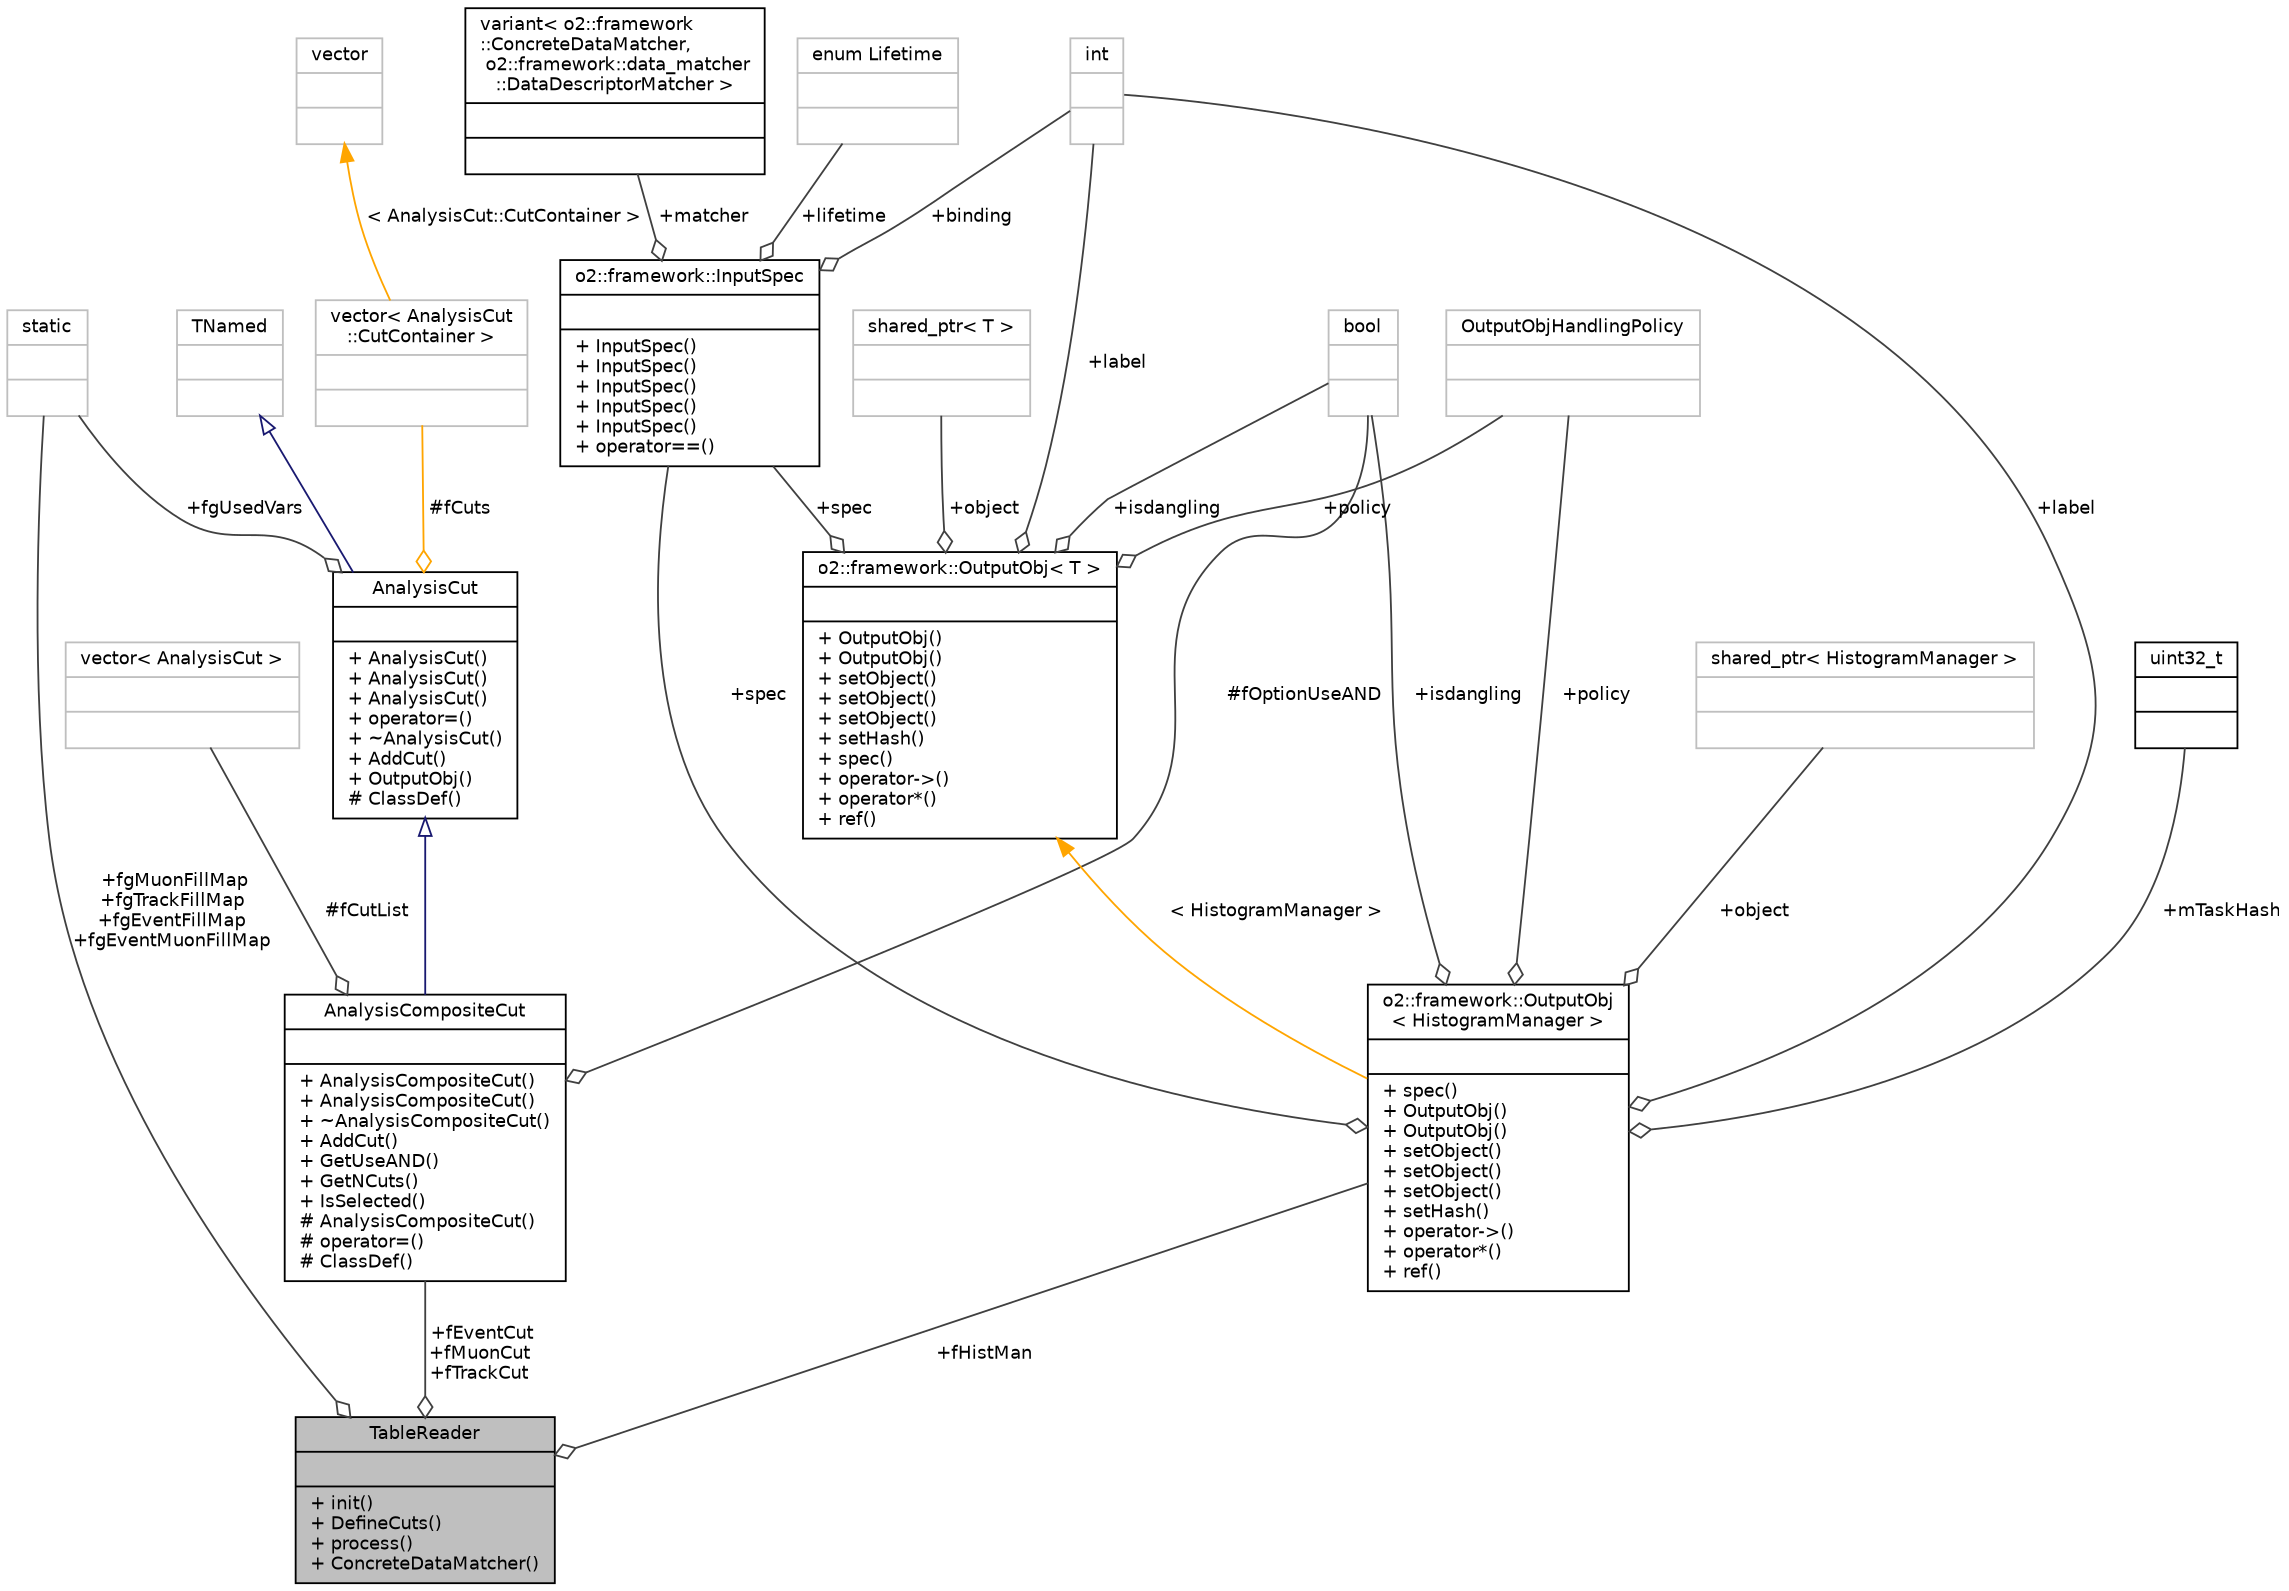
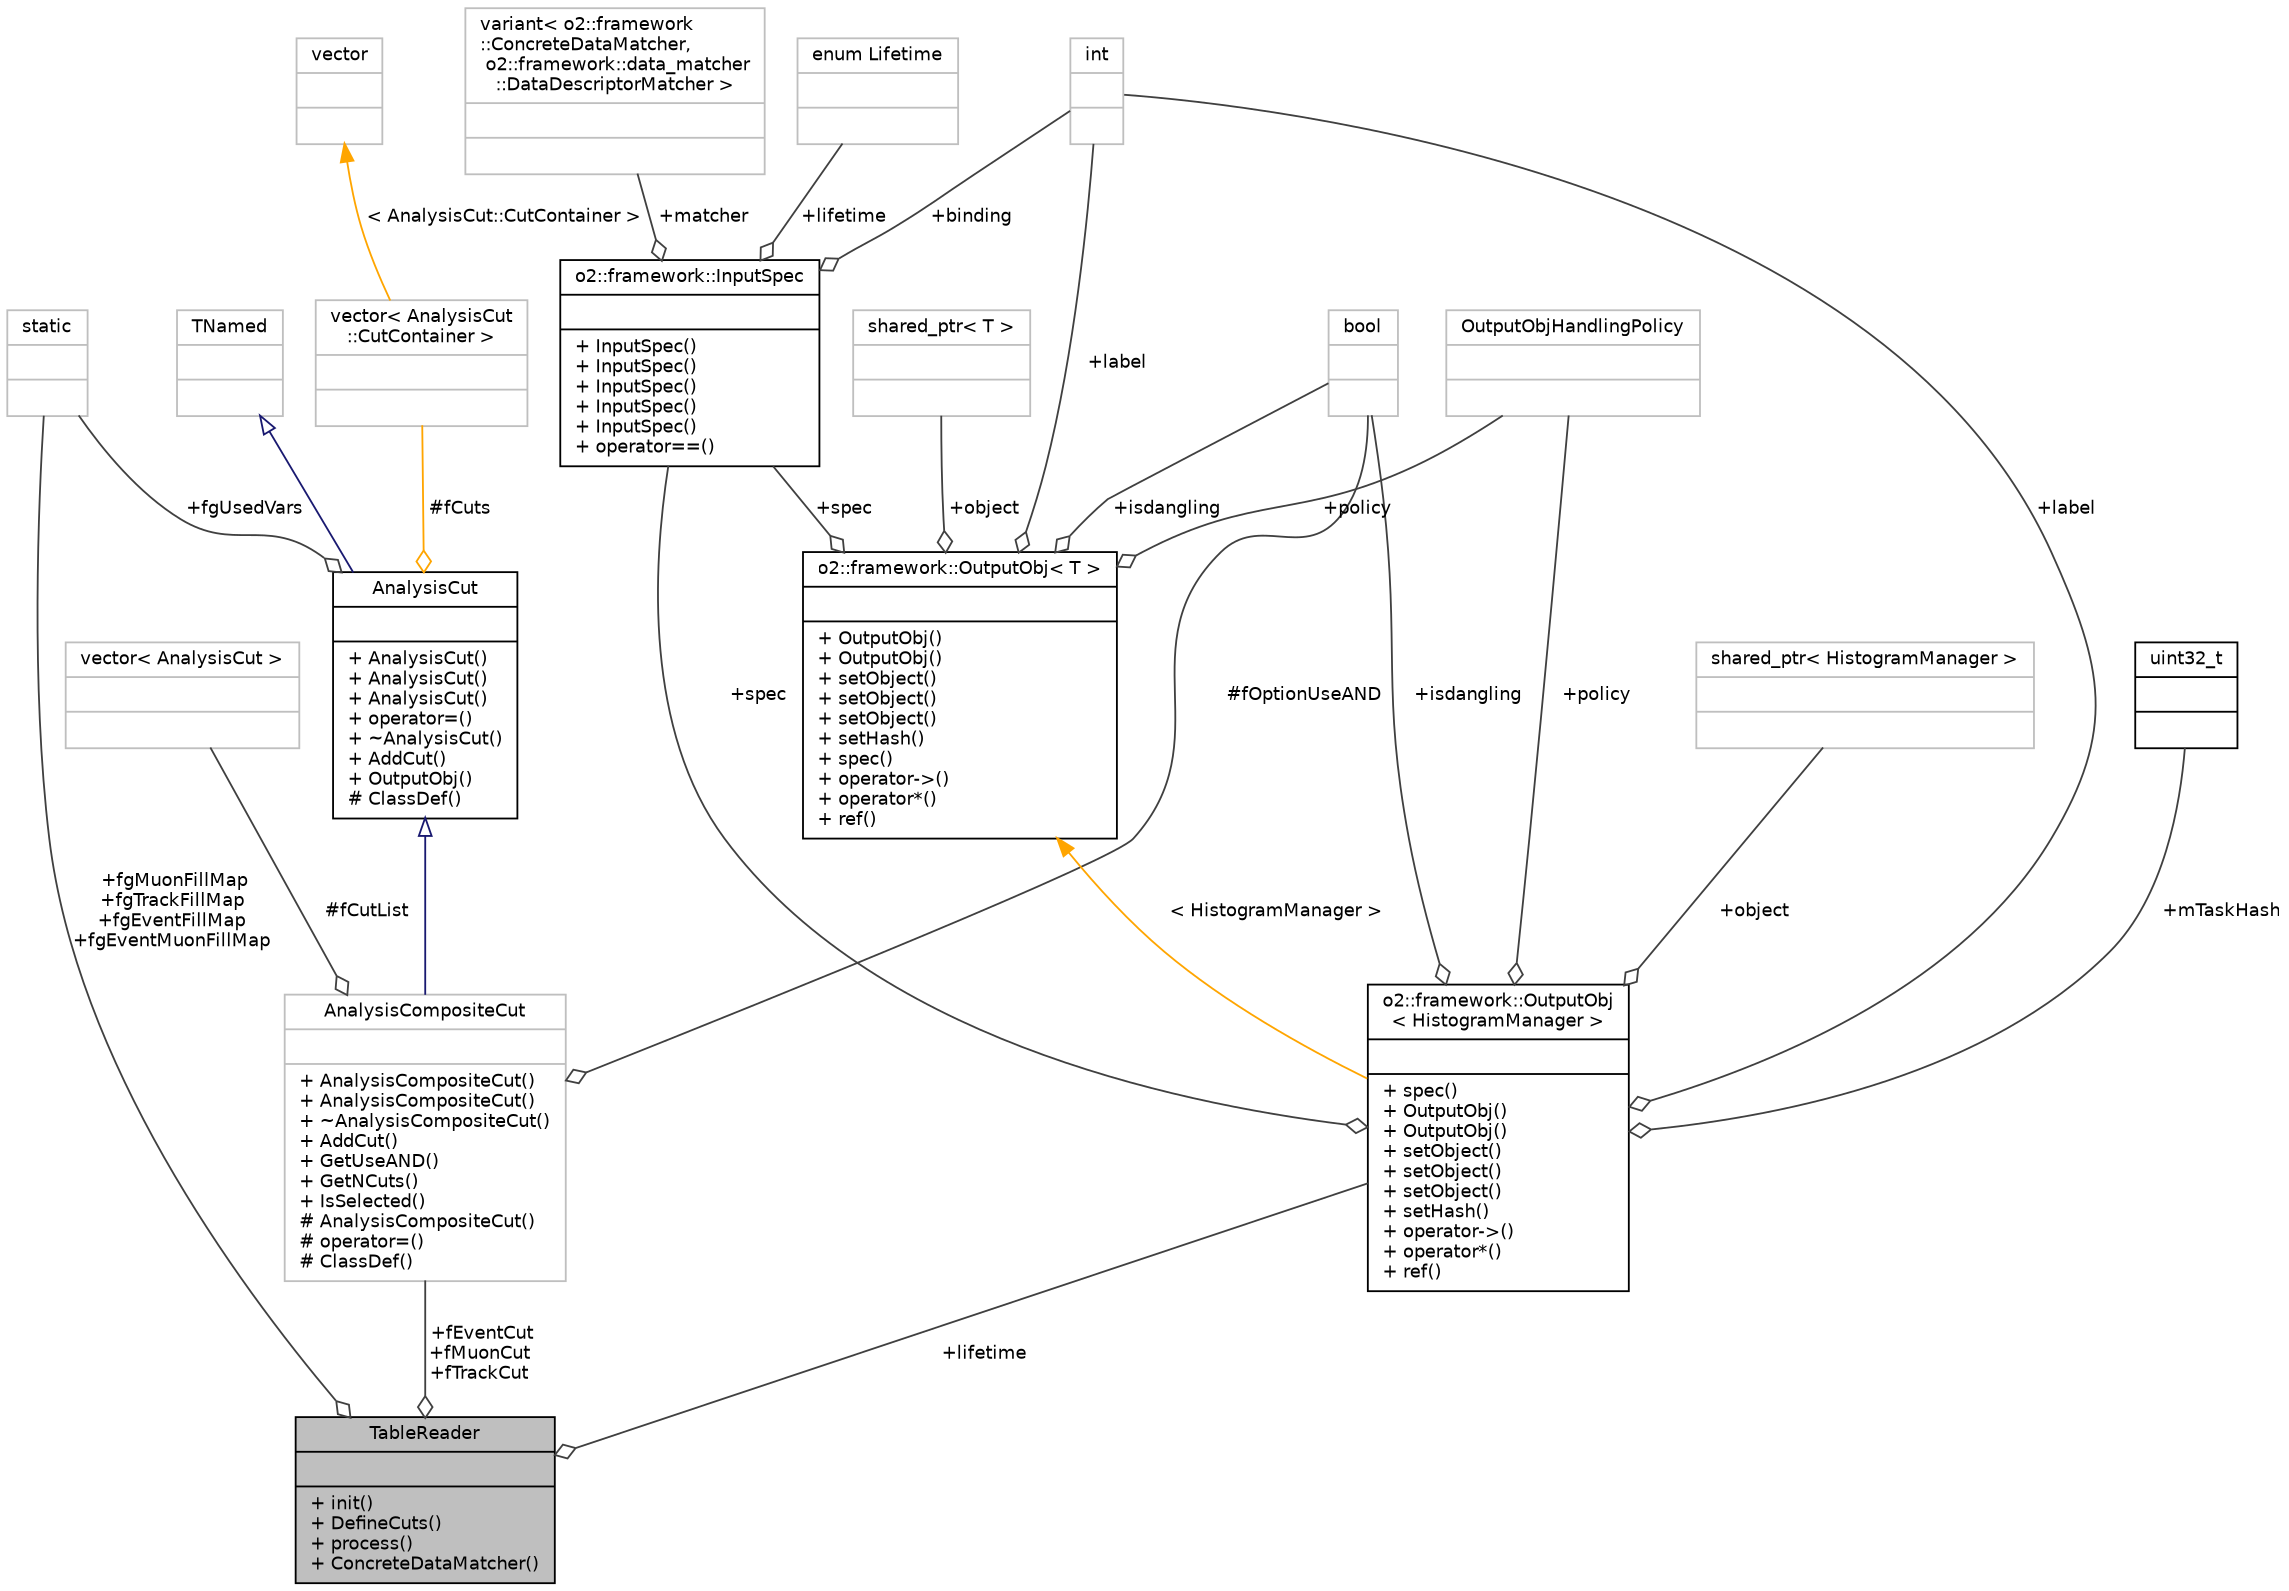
(615, 91) -> (615, 91)
(425, 1138) -> (425, 1138)
(982, 1354) -> (982, 1354)
